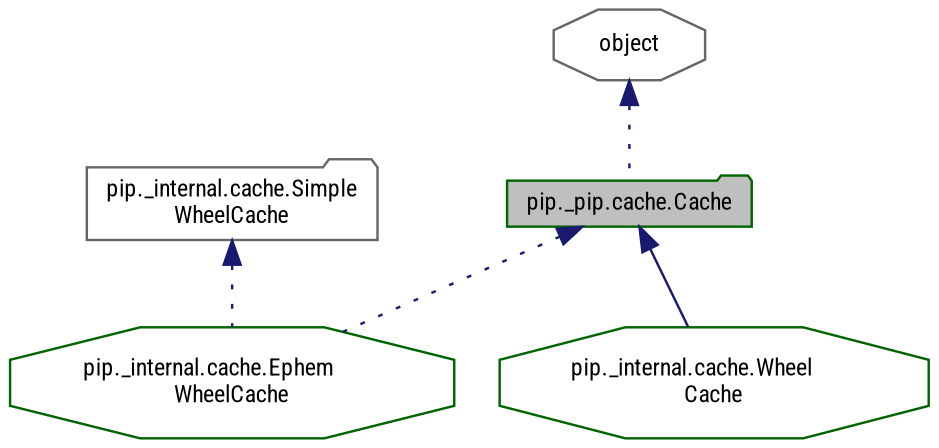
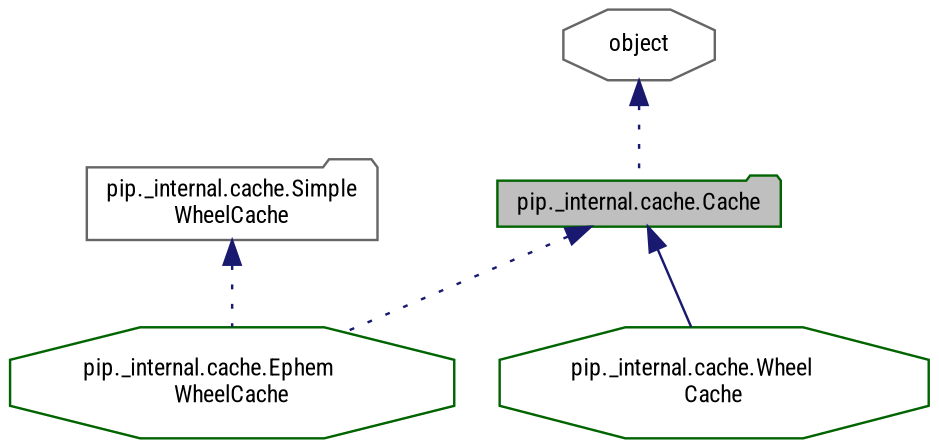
(629, 204) -> (639, 204)
